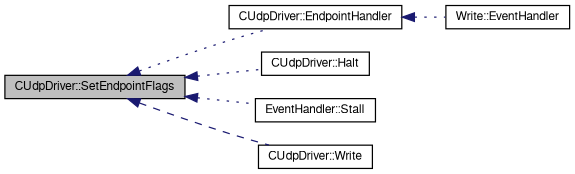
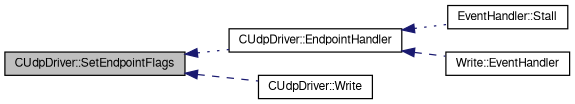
(430, 17) -> (430, 54)
(315, 64) -> none
(226, 101) -> (431, 26)
